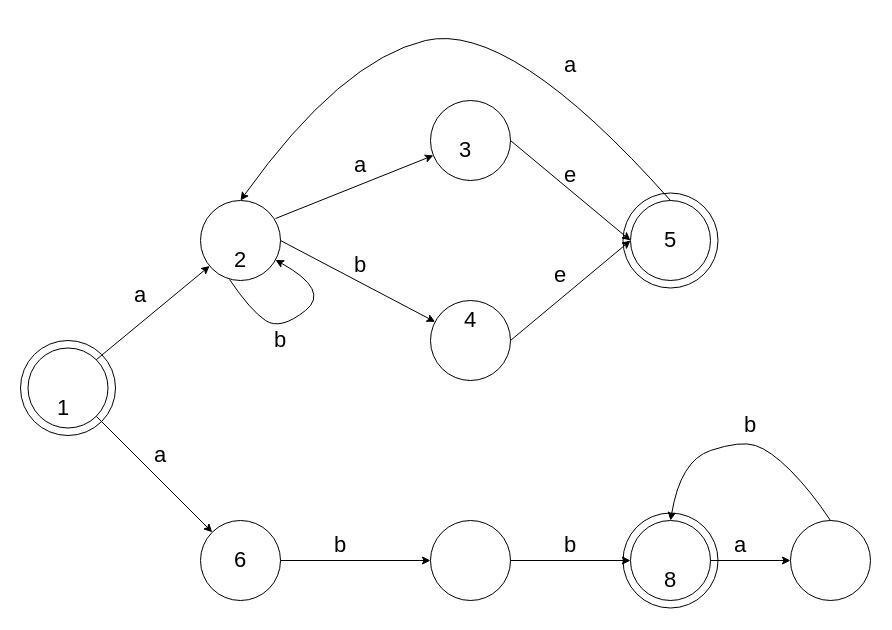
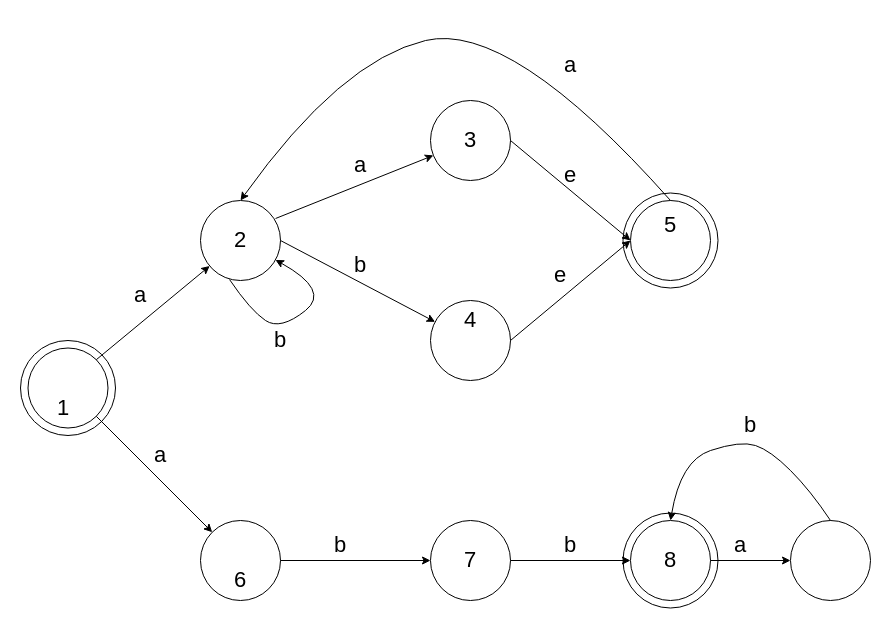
(466, 151) -> (471, 141)
(671, 241) -> (671, 226)
(241, 261) -> (241, 241)
(241, 561) -> (241, 581)
none -> (471, 561)
(671, 581) -> (671, 561)
